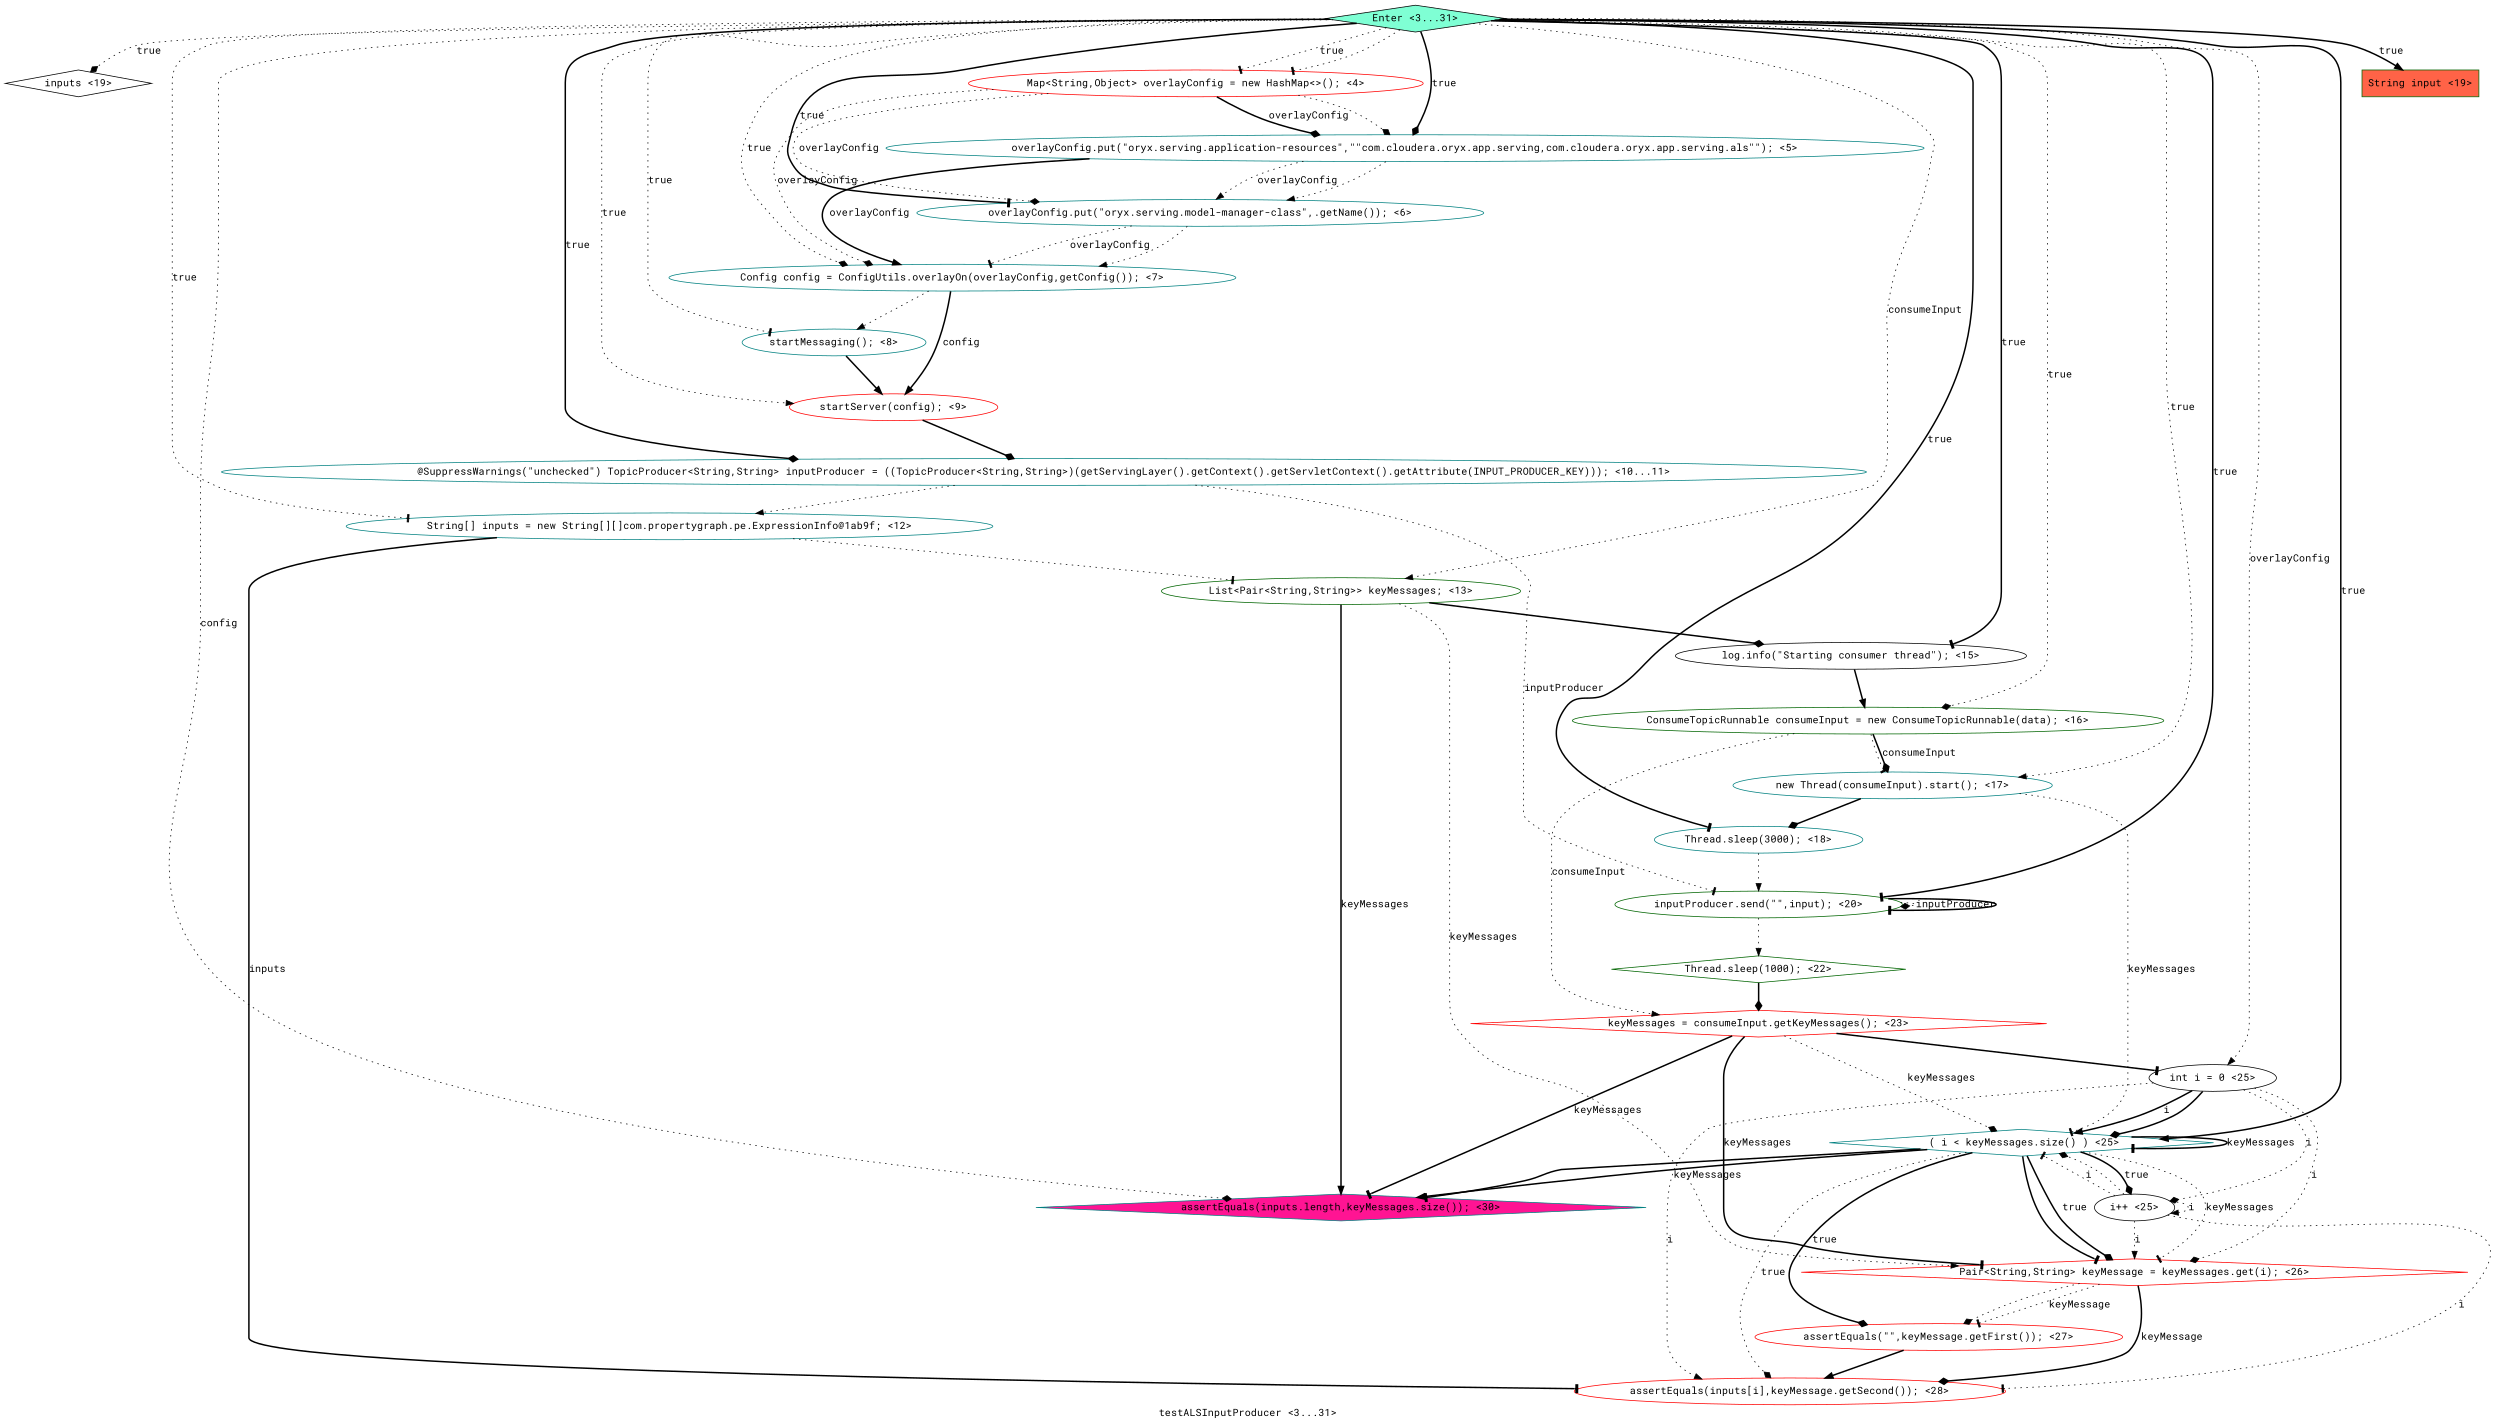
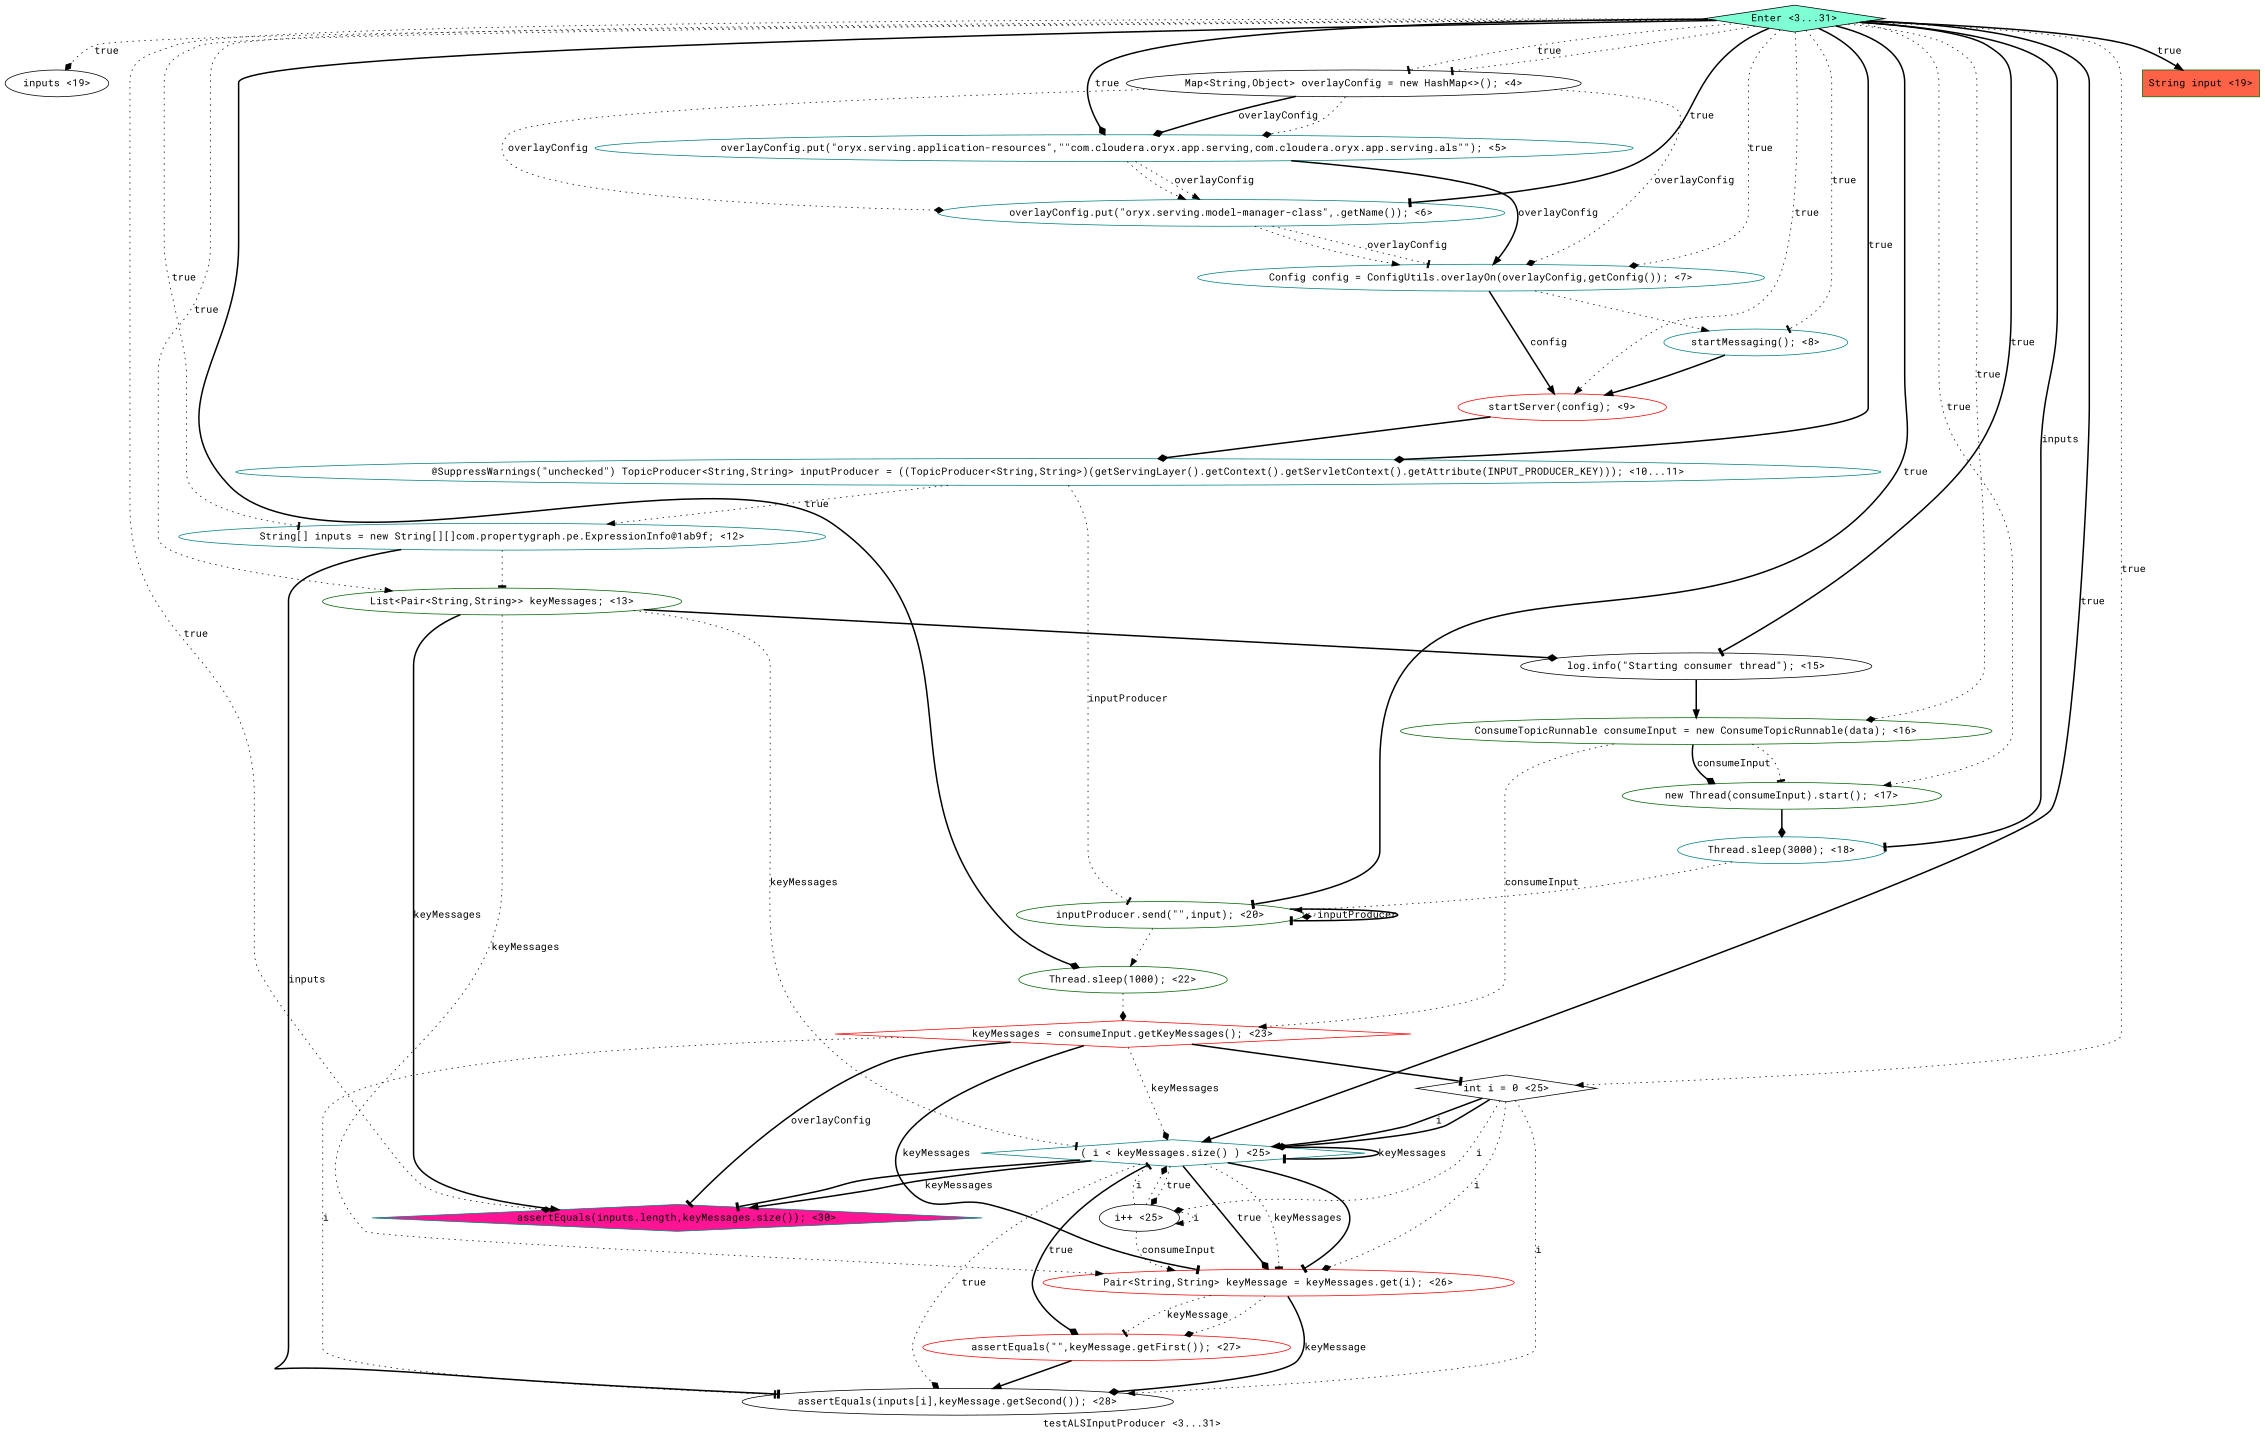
(78, 83) -> (57, 83)
(1196, 83) -> (1354, 83)
none -> (239, 122)
(1925, 310) -> (207, 310)
(1940, 440) -> (2060, 440)
(2290, 559) -> (2134, 569)
(219, 623) -> (196, 634)
(1893, 785) -> (1782, 796)
(2128, 937) -> (770, 922)
(1759, 969) -> (1123, 980)
(1759, 992) -> (1123, 1002)
(2213, 1078) -> (1506, 1088)
(1608, 1110) -> (831, 1121)
(2108, 1164) -> (1165, 1183)
(2138, 1240) -> (1179, 1250)
(2135, 1272) -> (1279, 1283)
(2427, 1319) -> (323, 1163)
(1790, 1391) -> (958, 1402)
